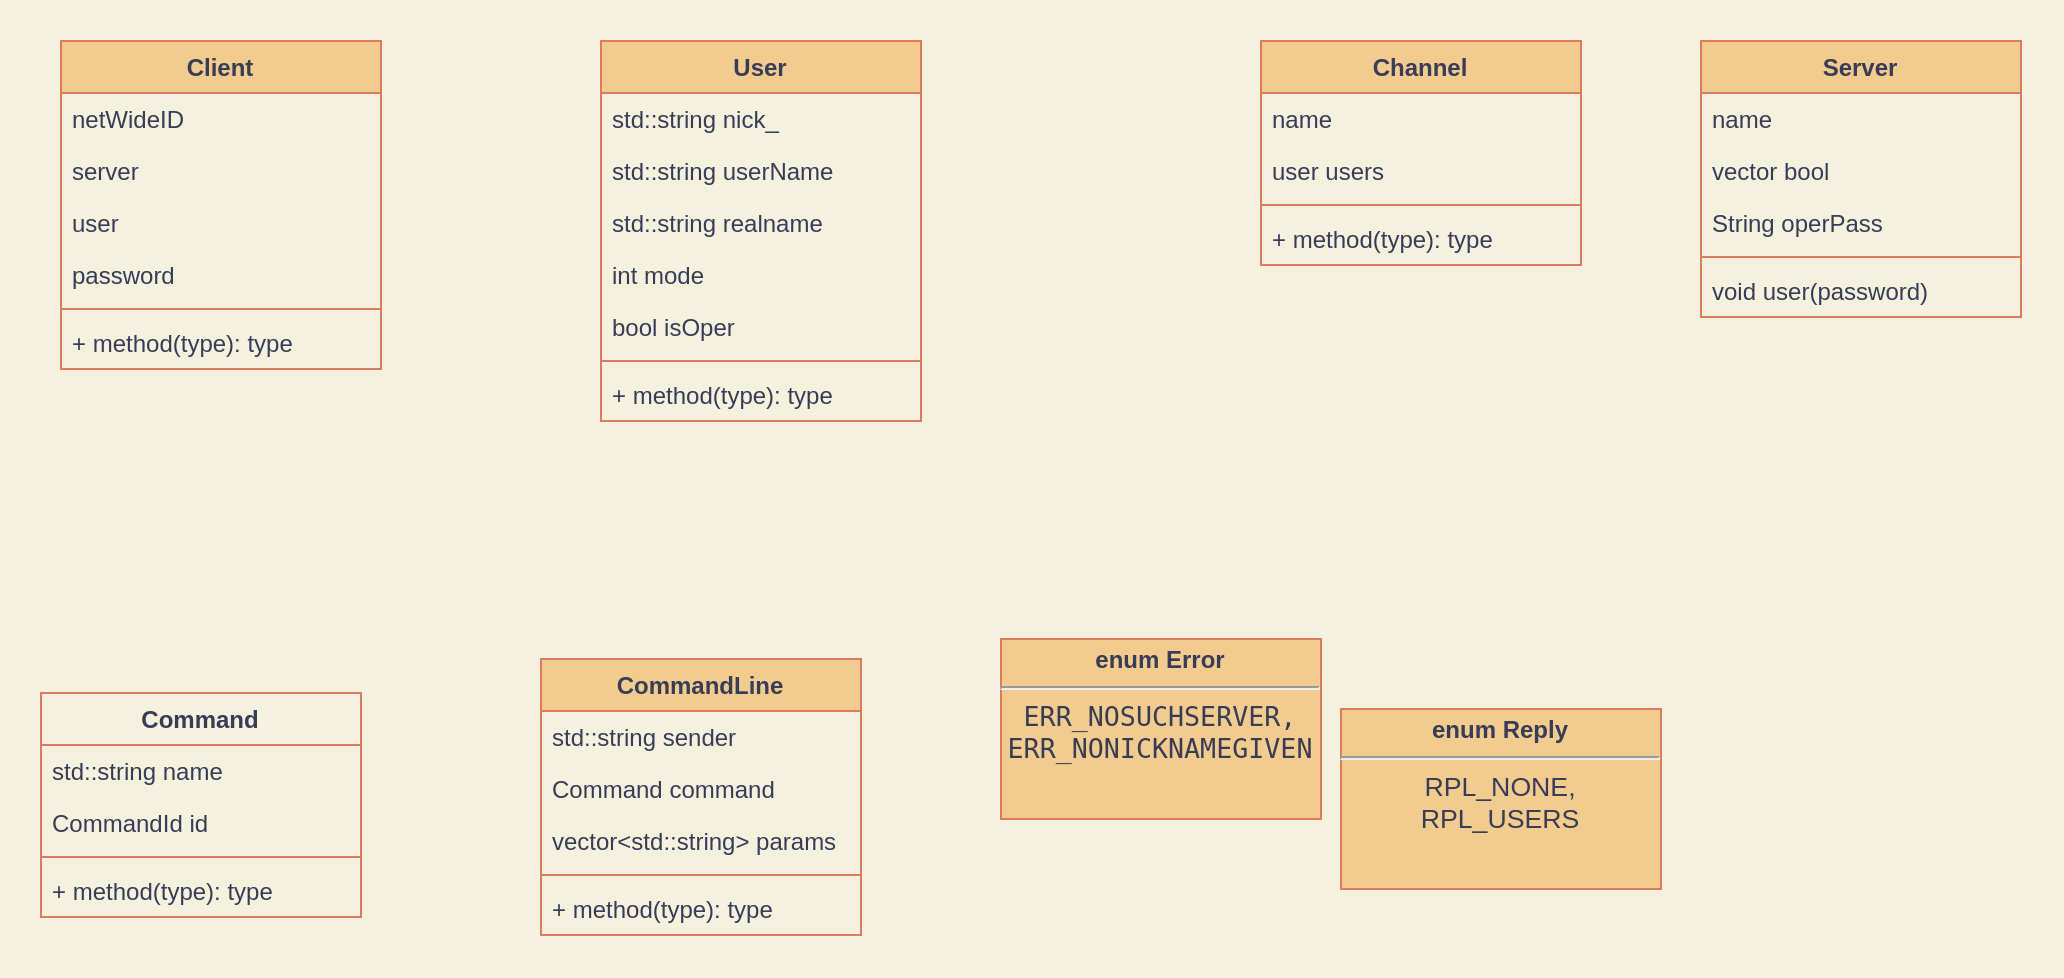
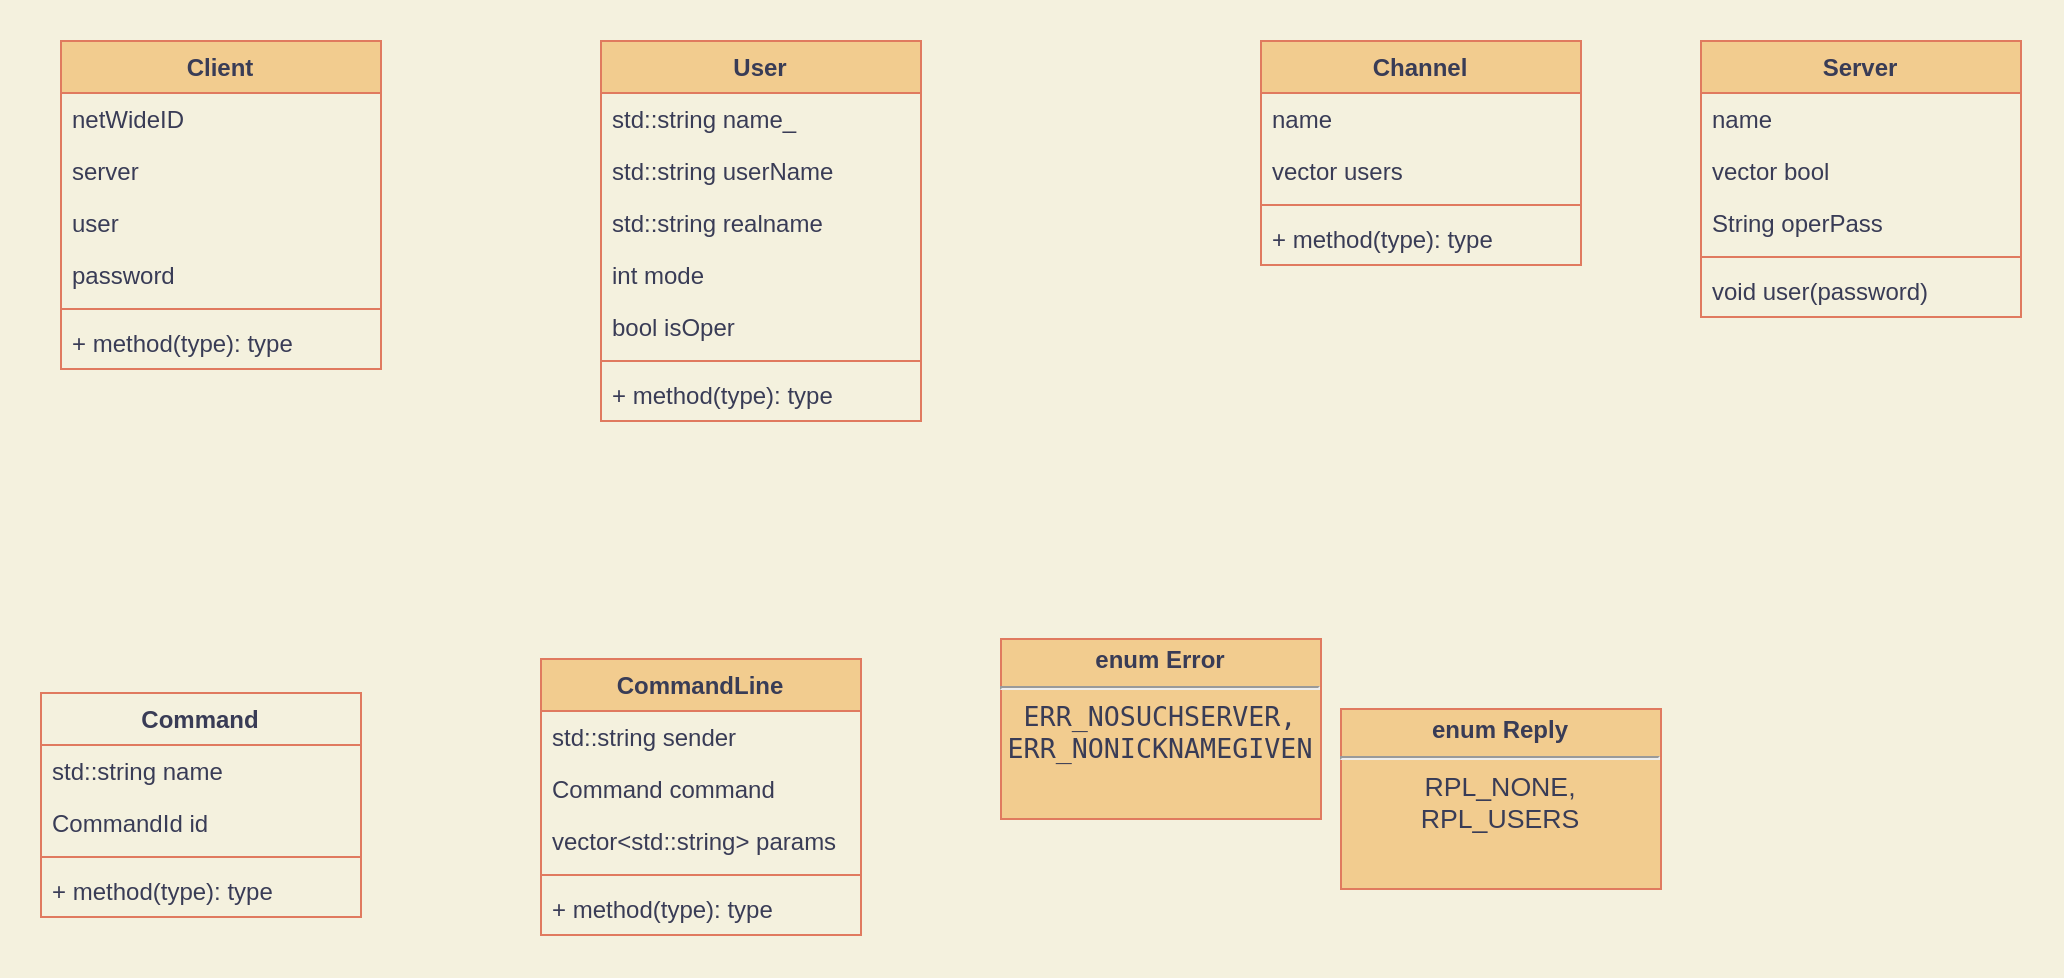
(711, 120) -> (714, 120)
(1336, 172) -> (1350, 172)
